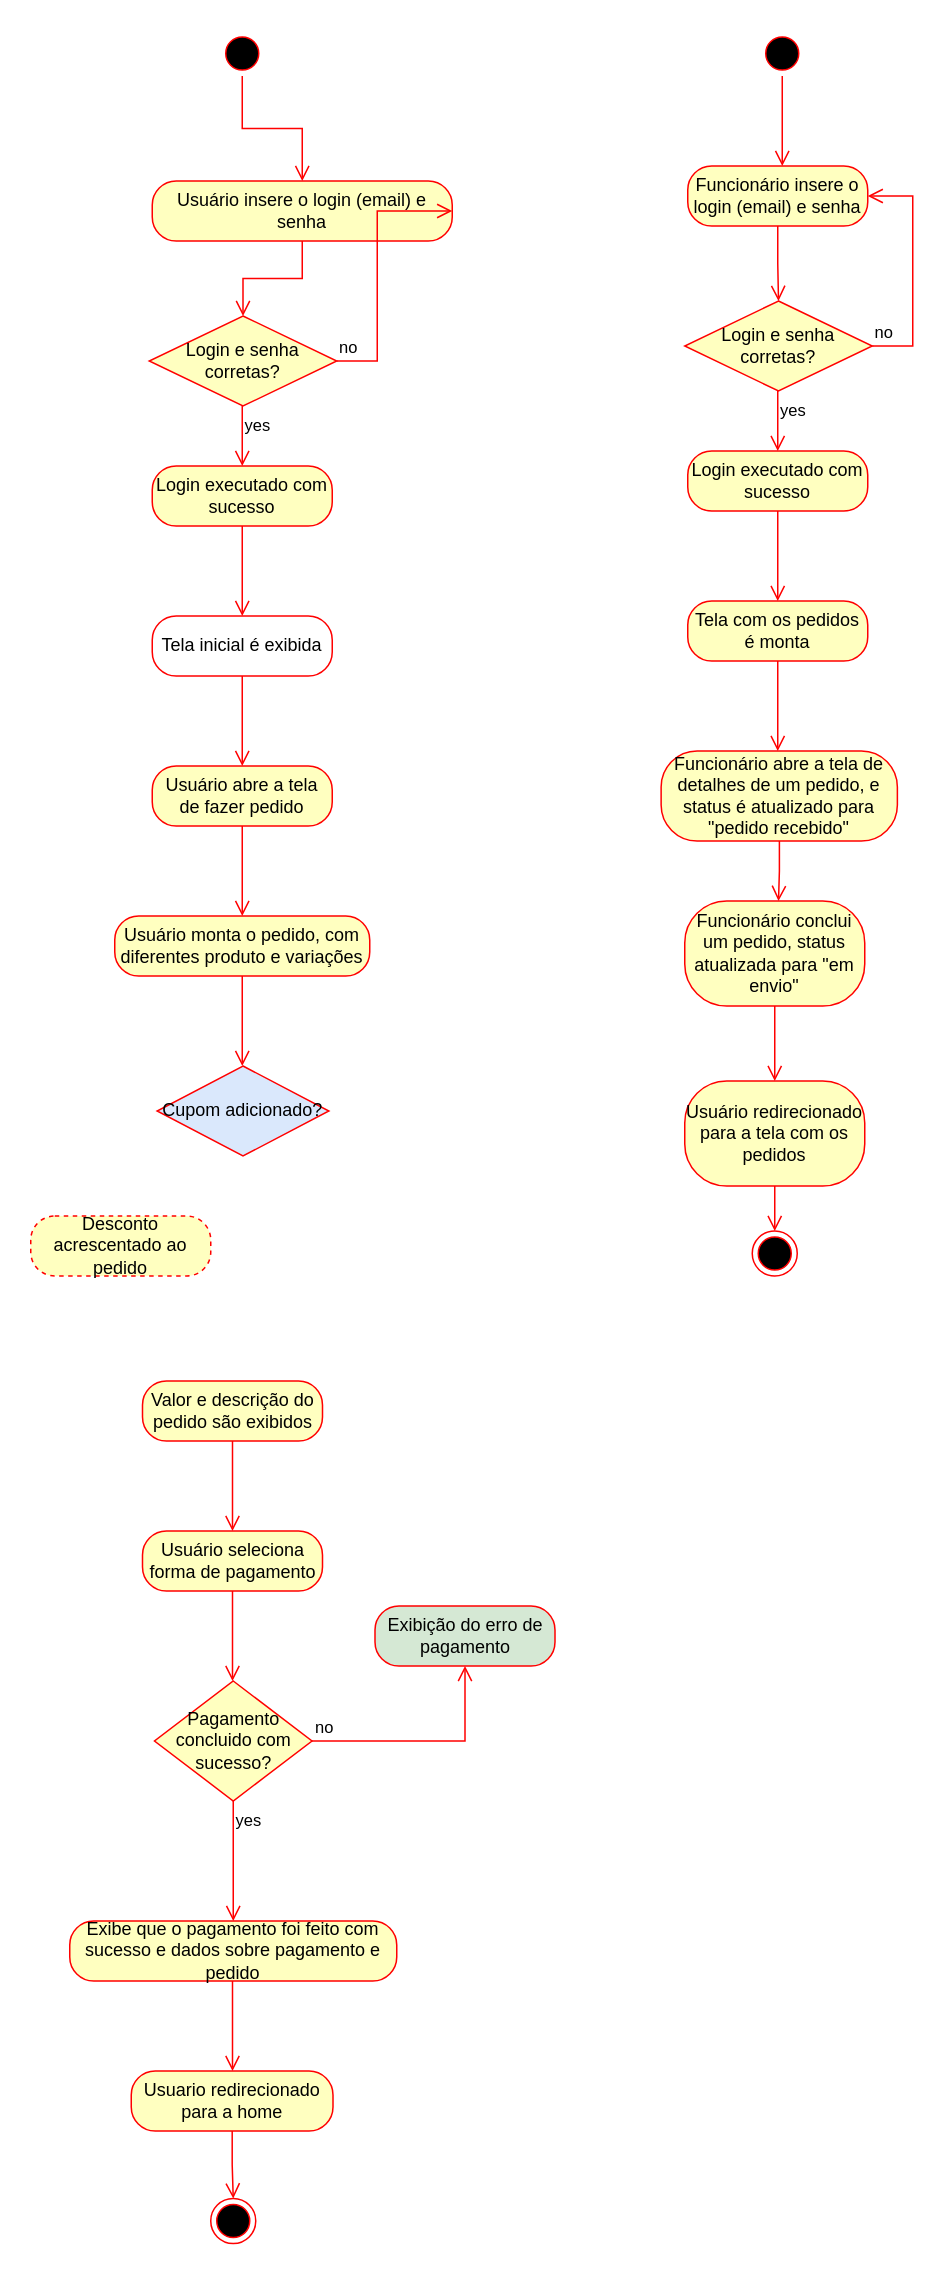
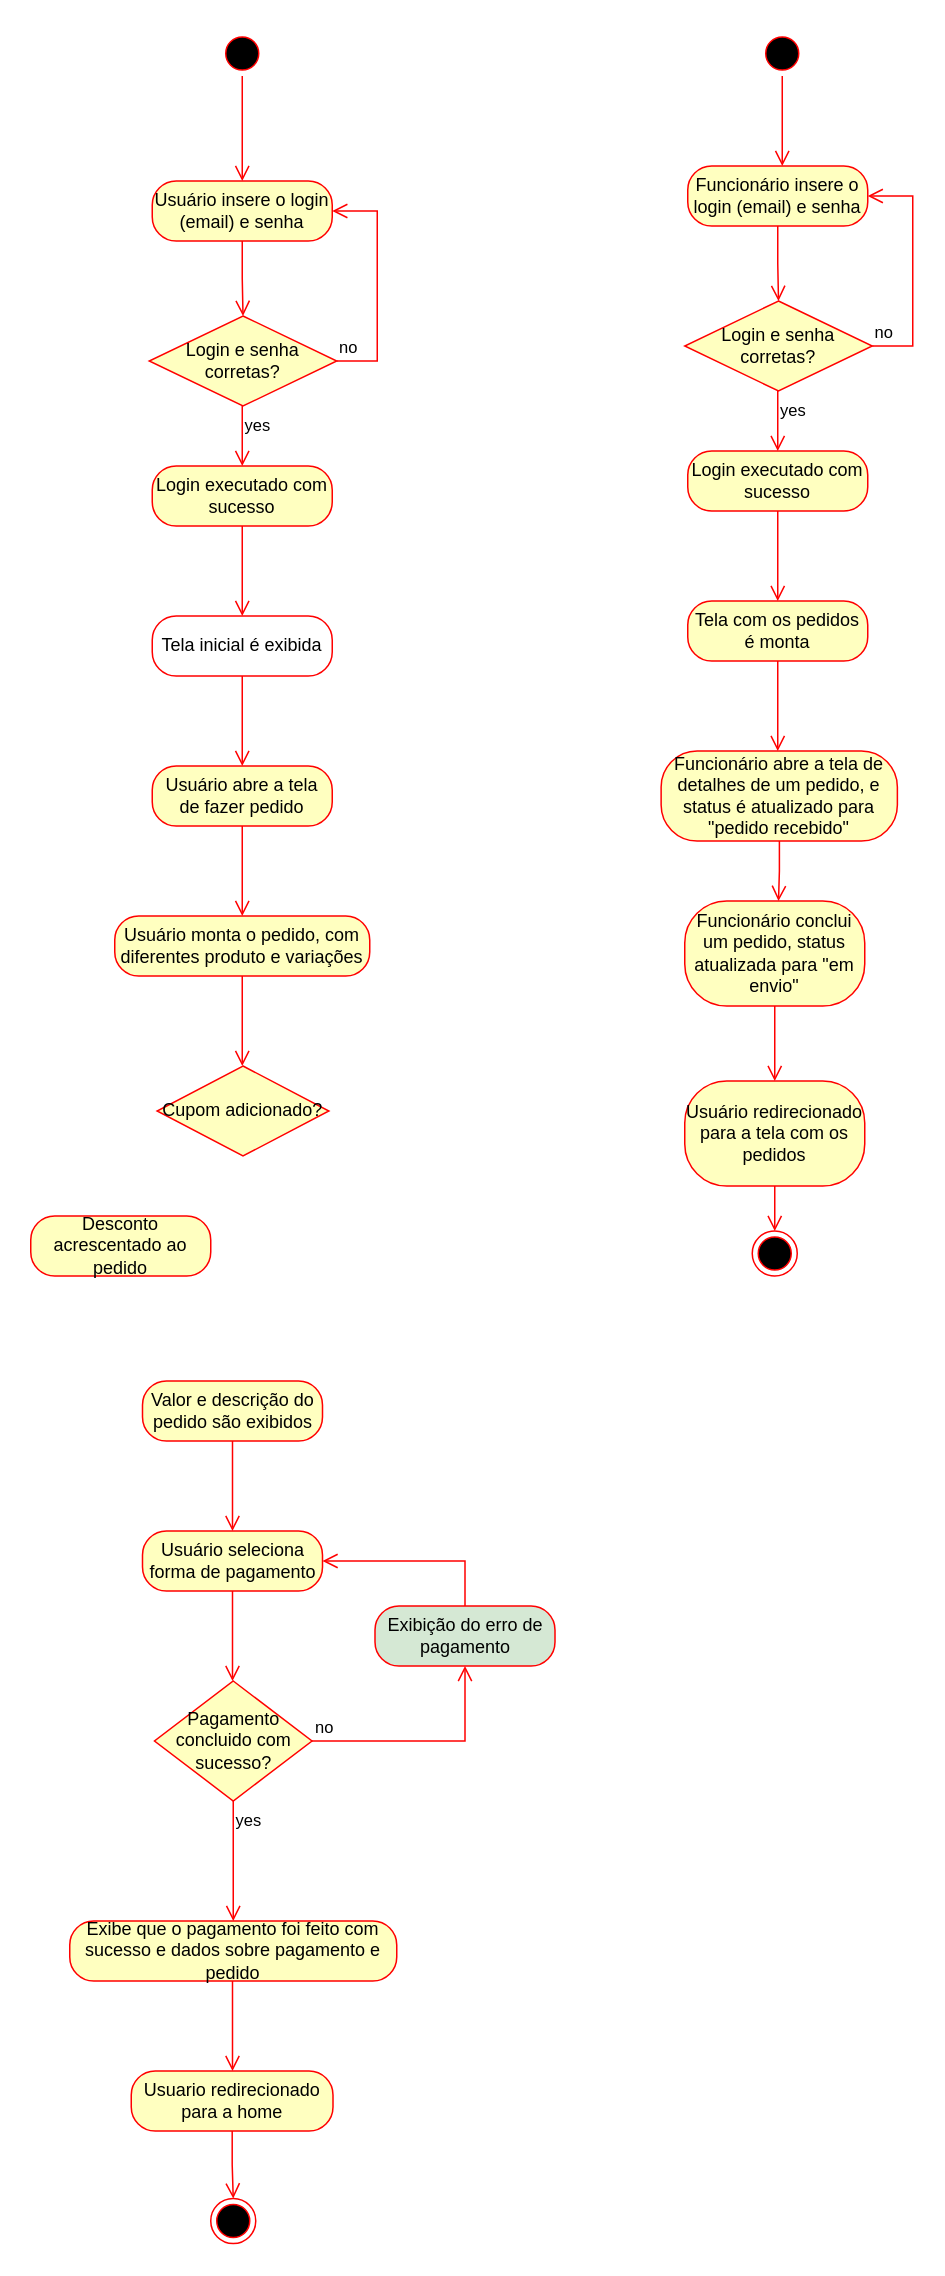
(302, 211) -> (242, 211)
(243, 1111) -> (243, 1111)
(121, 1246) -> (121, 1246)
none -> (418, 1561)
